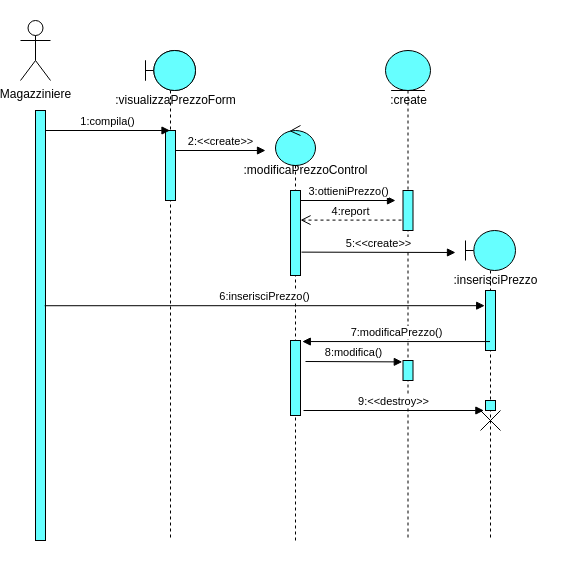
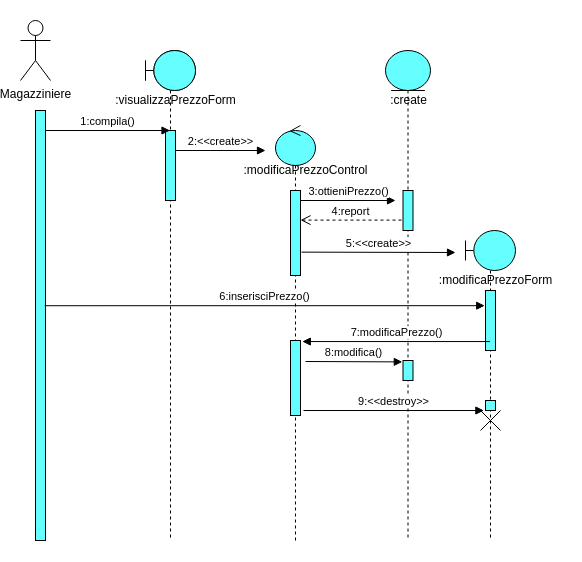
(496, 281) -> (496, 281)
